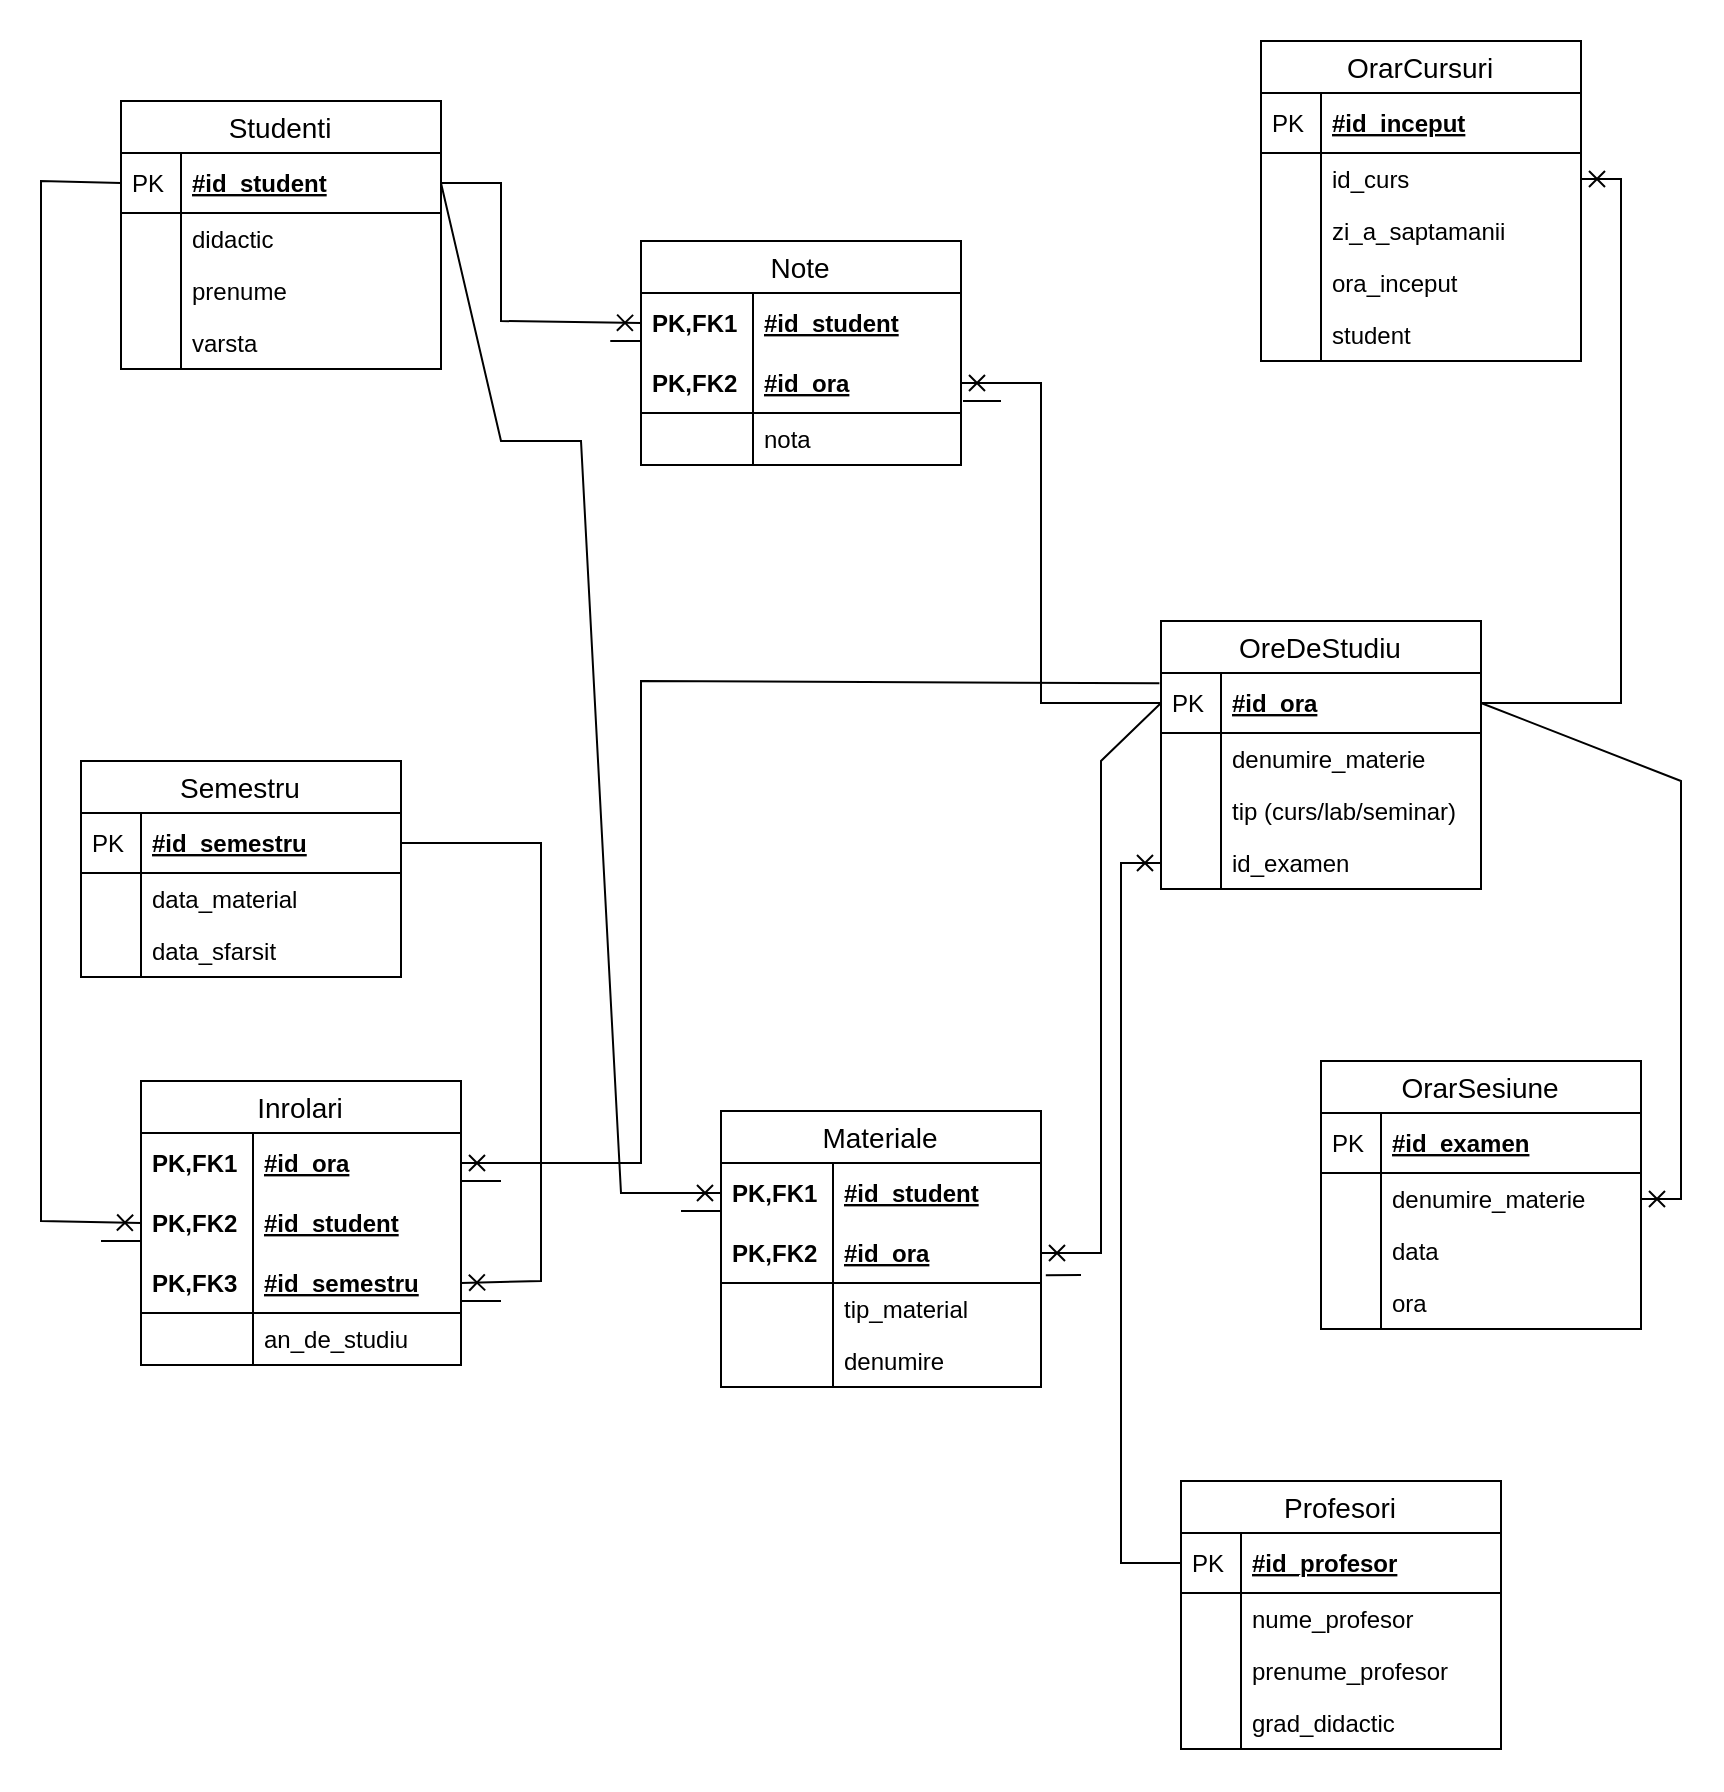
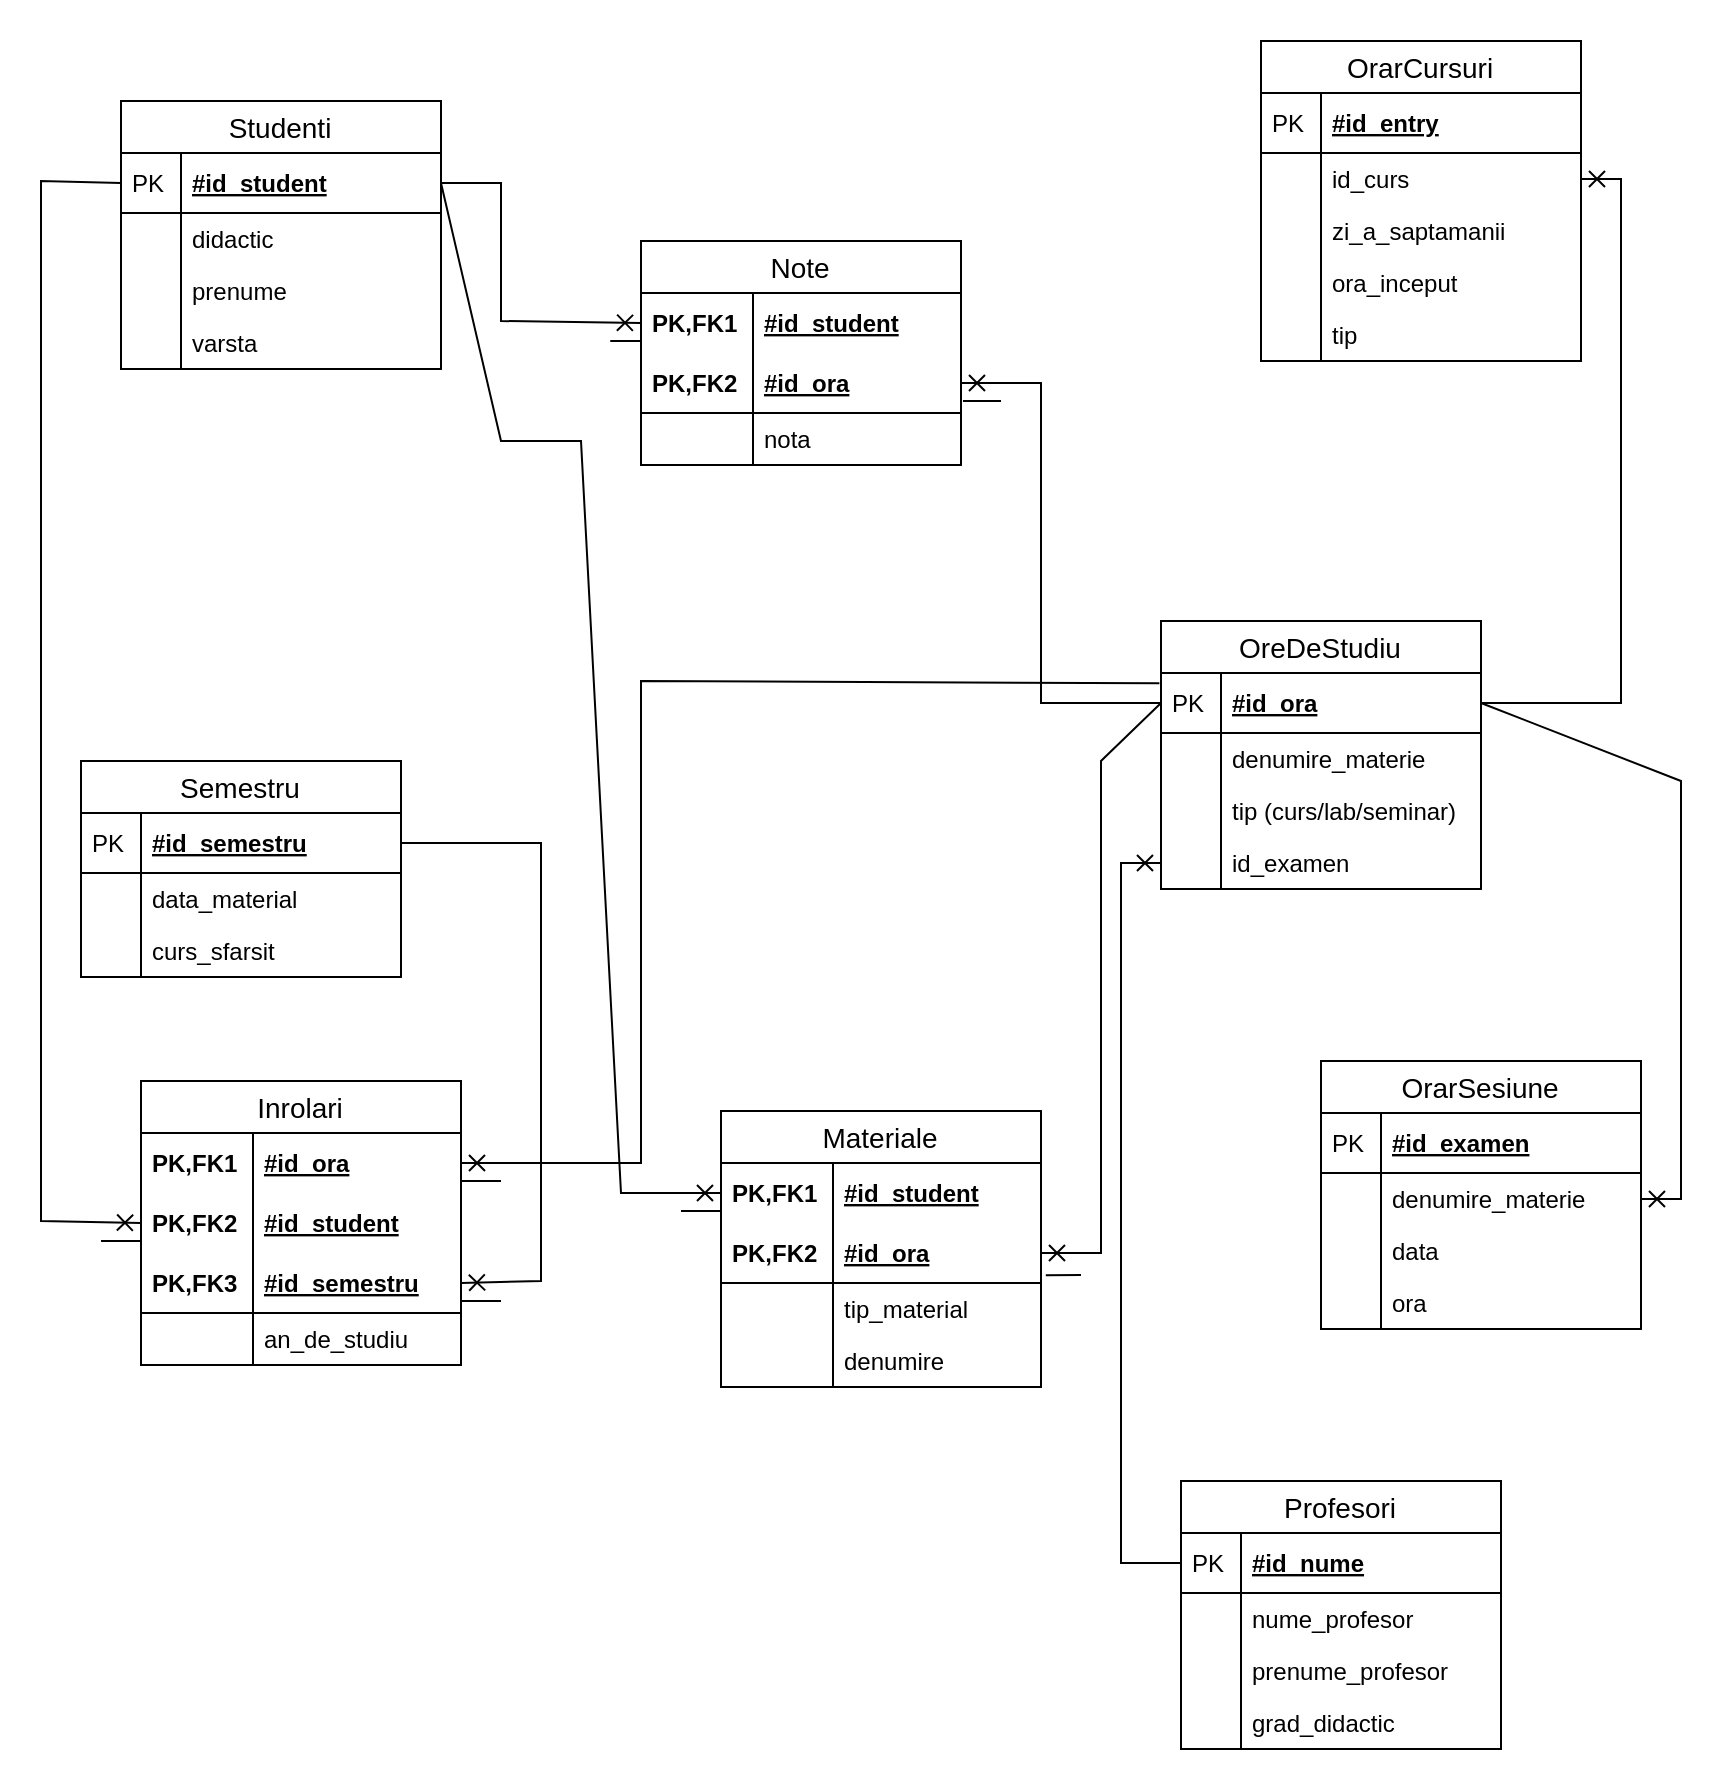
(1400, 124) -> (1389, 124)
(1379, 336) -> (1349, 336)
(230, 952) -> (230, 952)
(1330, 1564) -> (1303, 1564)
